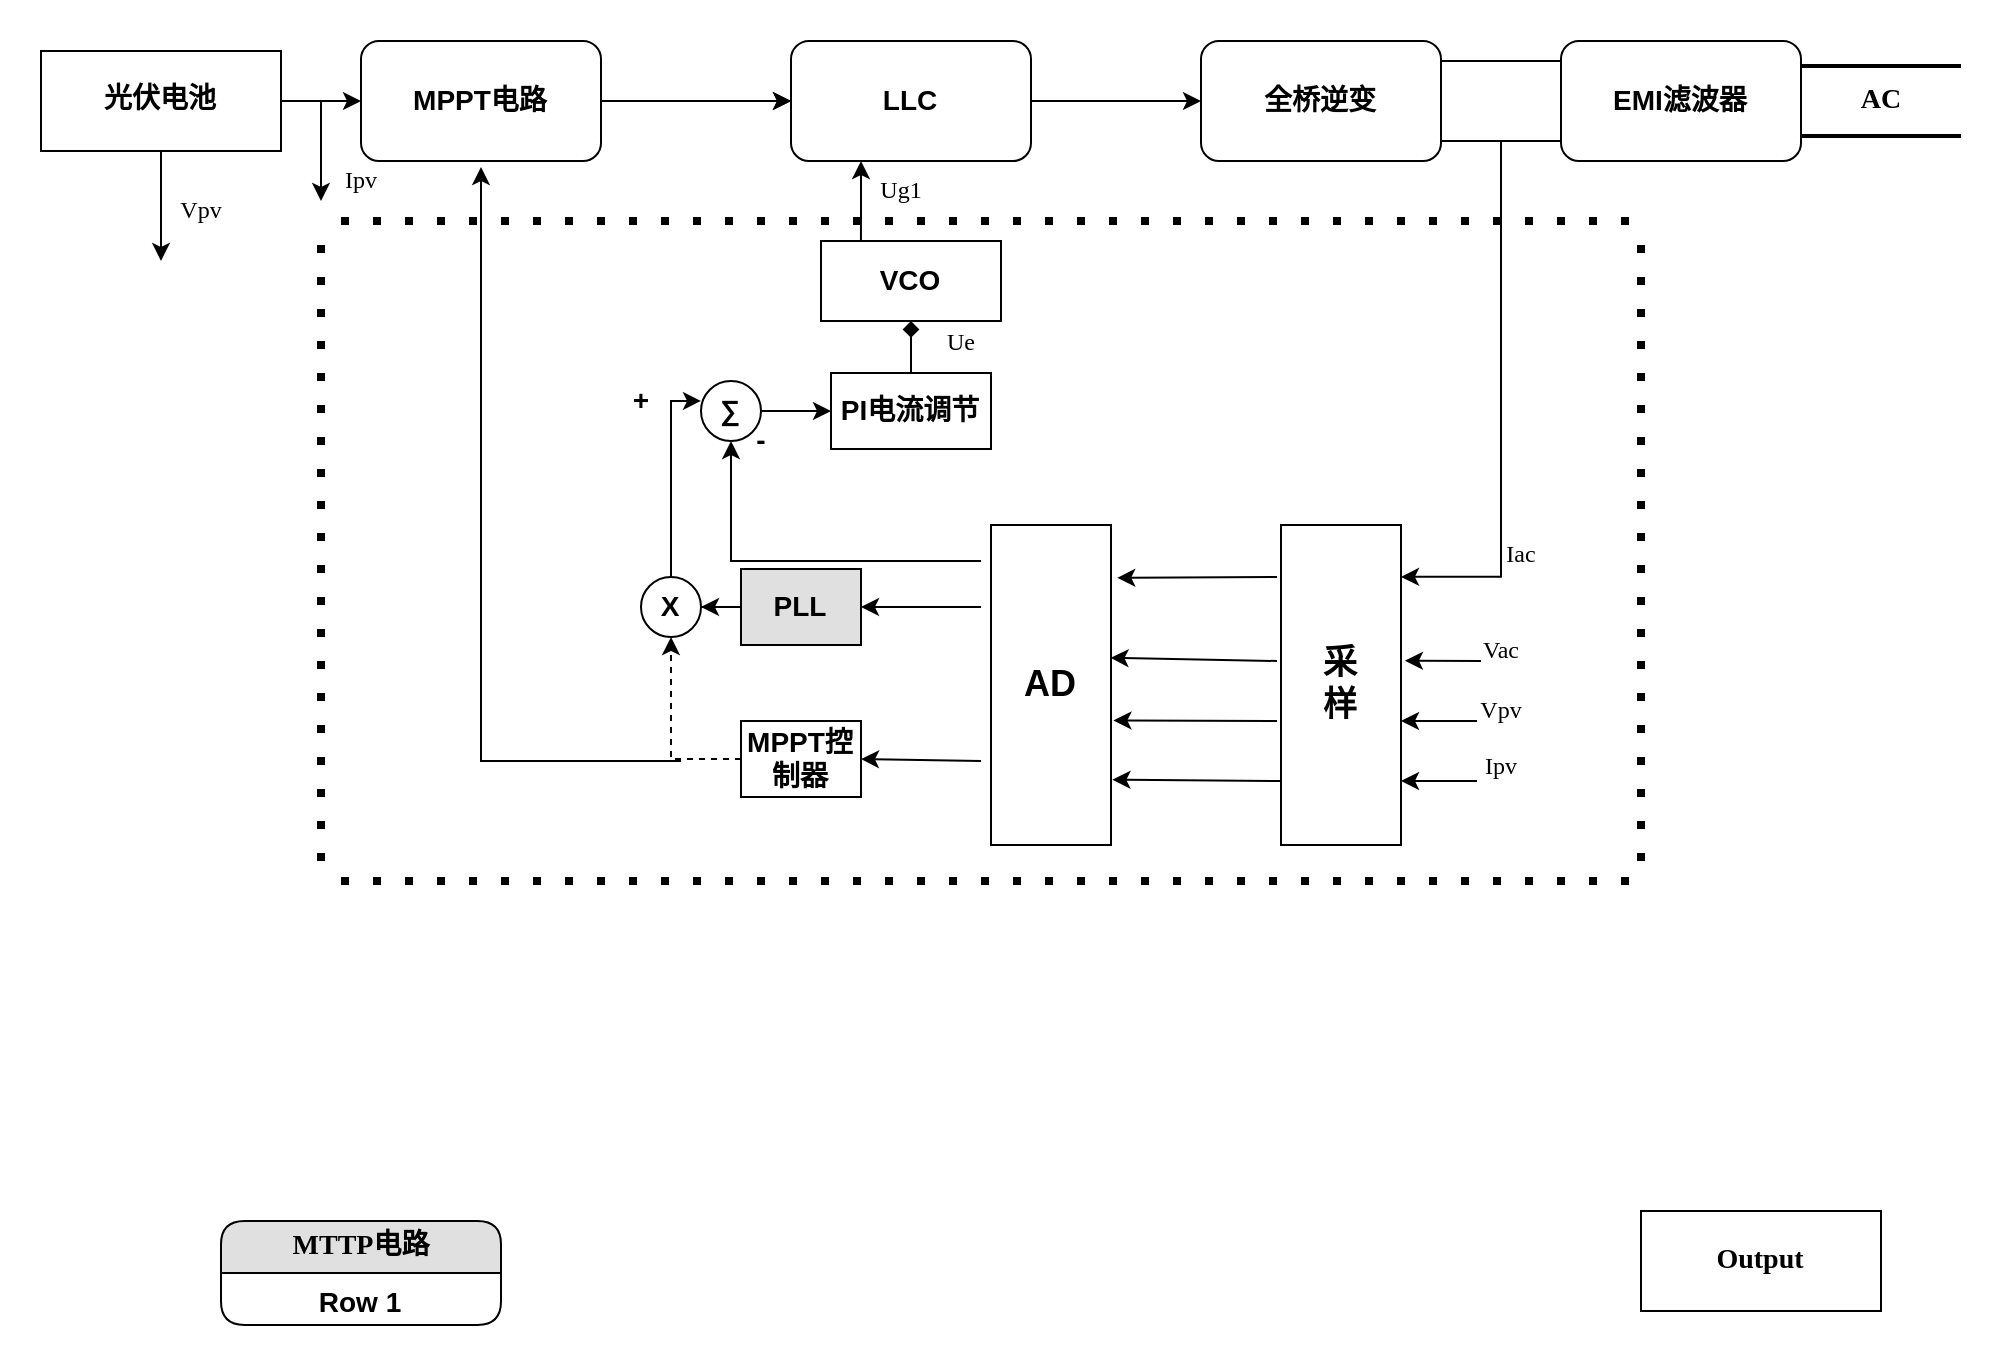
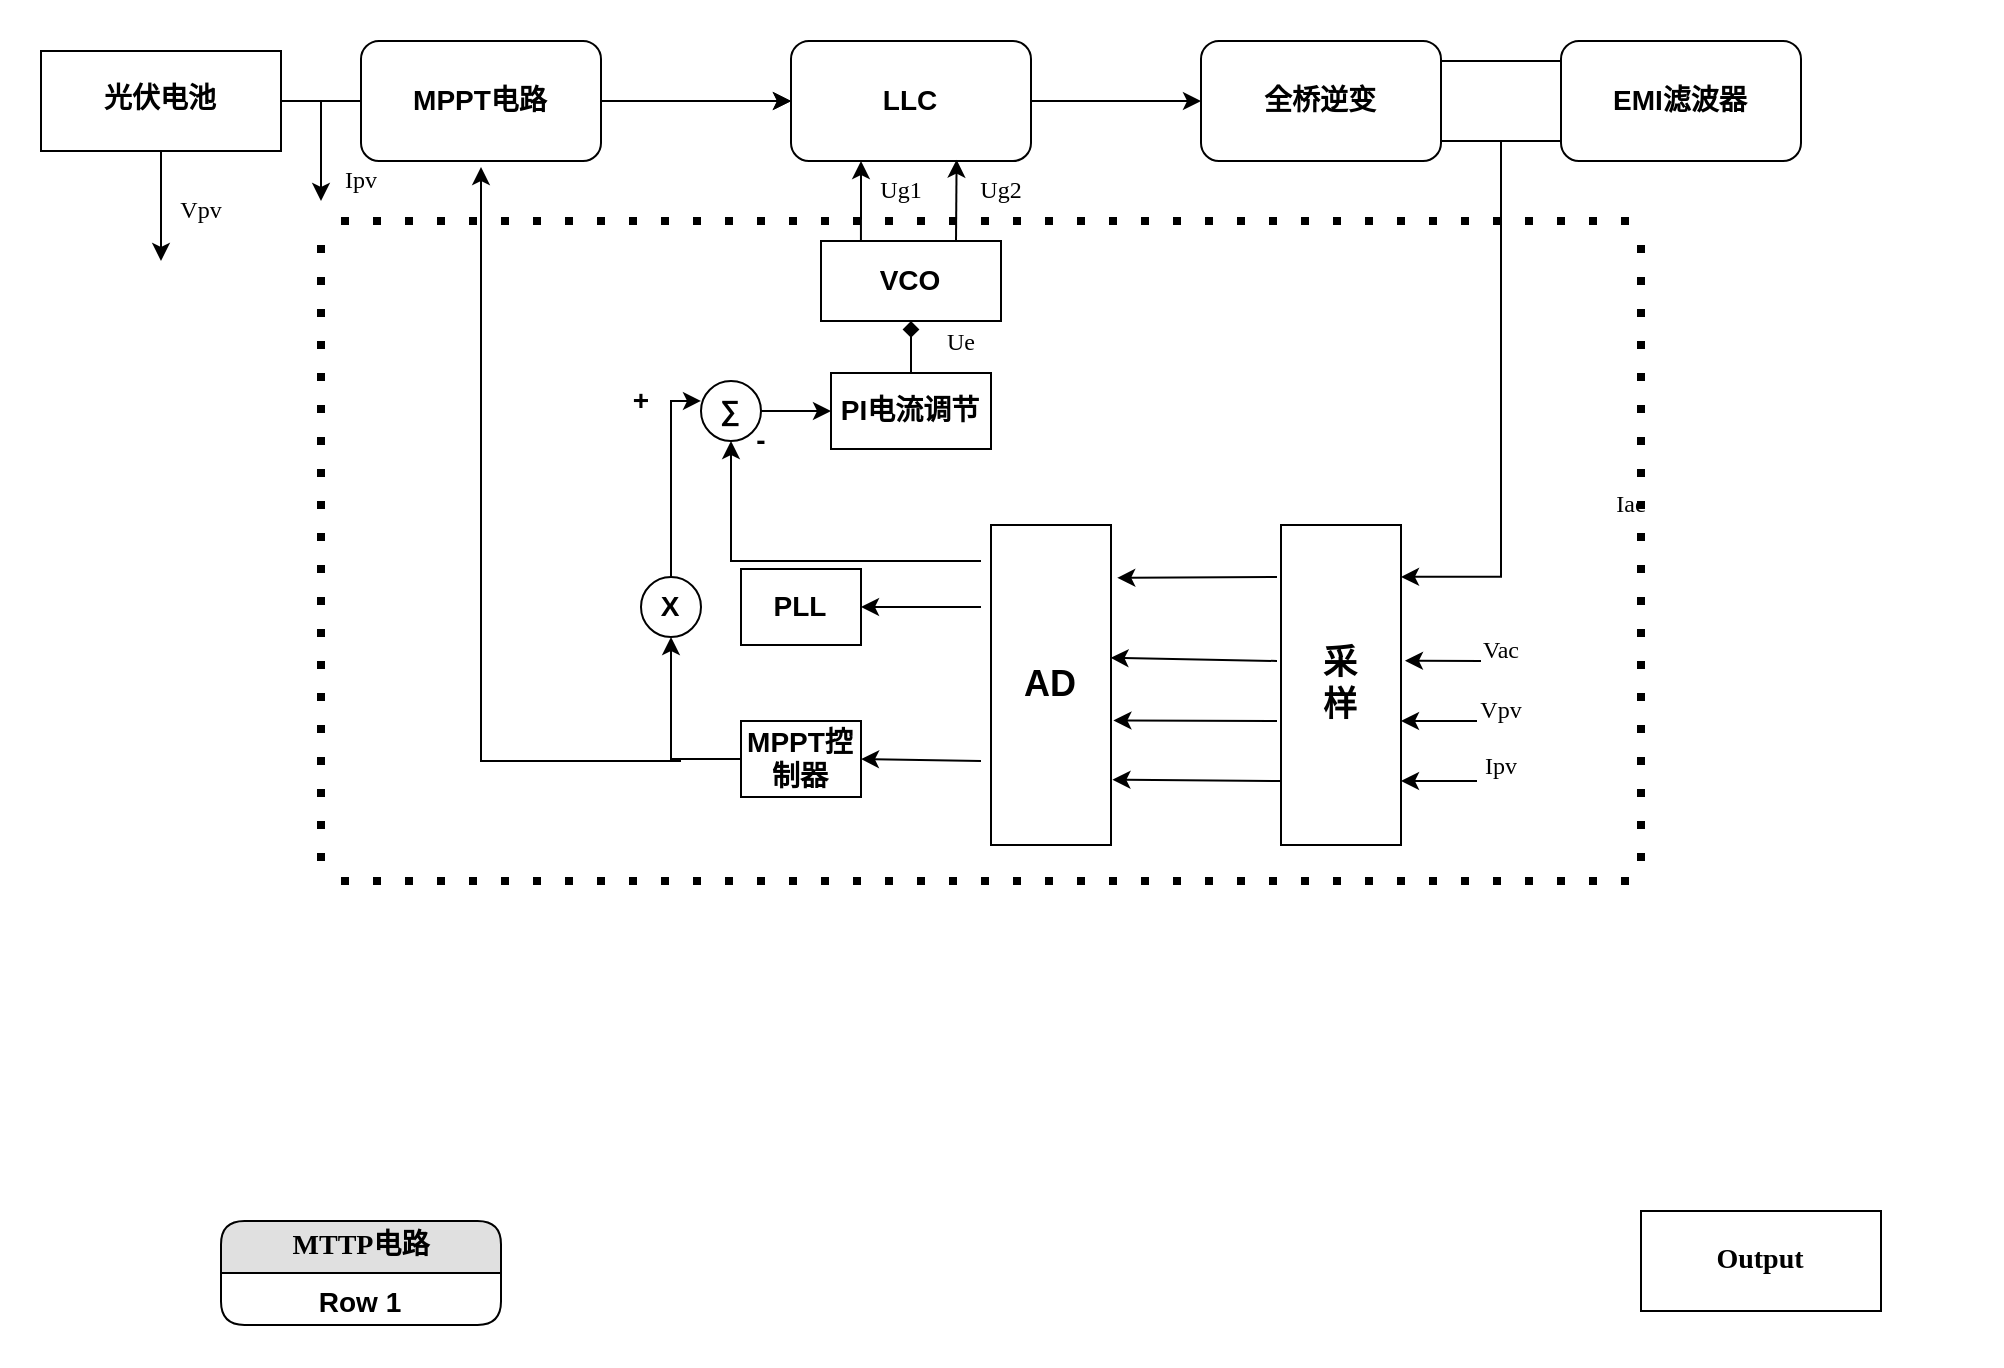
(346, 101) -> (351, 101)
(1881, 101) -> none
none -> (1001, 191)
none -> (956, 207)
(1521, 555) -> (1631, 505)
(714, 607) -> none
(801, 607) -> (801, 607)
(671, 704) -> (671, 704)
